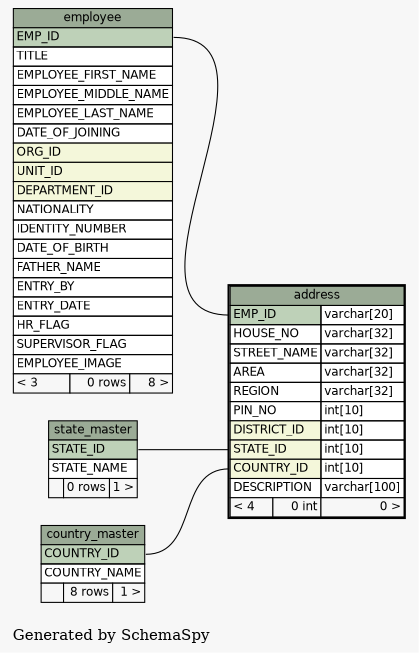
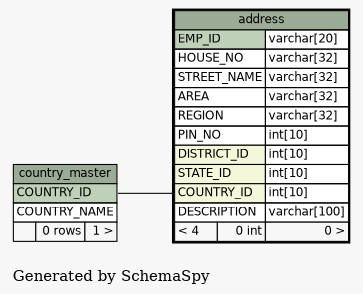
(92, 201) -> none
(92, 459) -> none
(90, 592) -> (62, 231)
